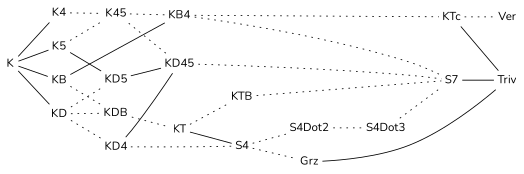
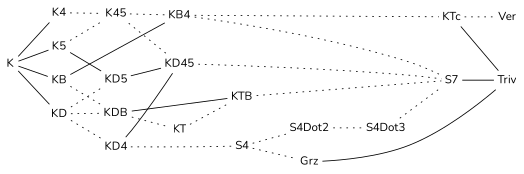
none -> (180, 105)
(211, 138) -> none
